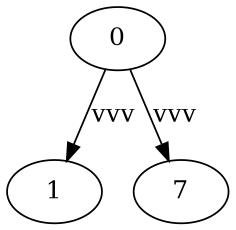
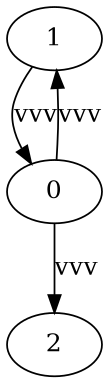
none -> (13, 106)
(181, 192) -> (55, 345)
